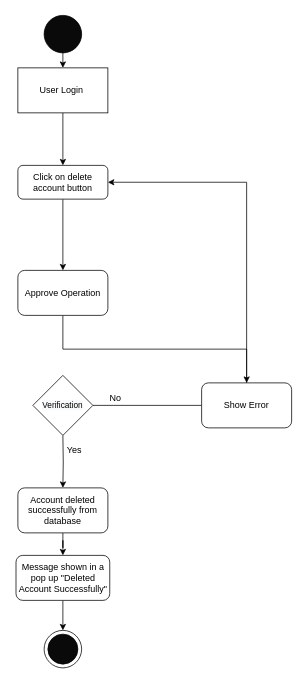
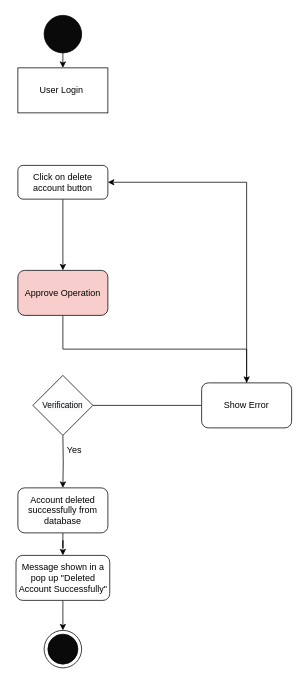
(63, 159) -> none
(63, 293) -> (63, 293)
(115, 398) -> none
